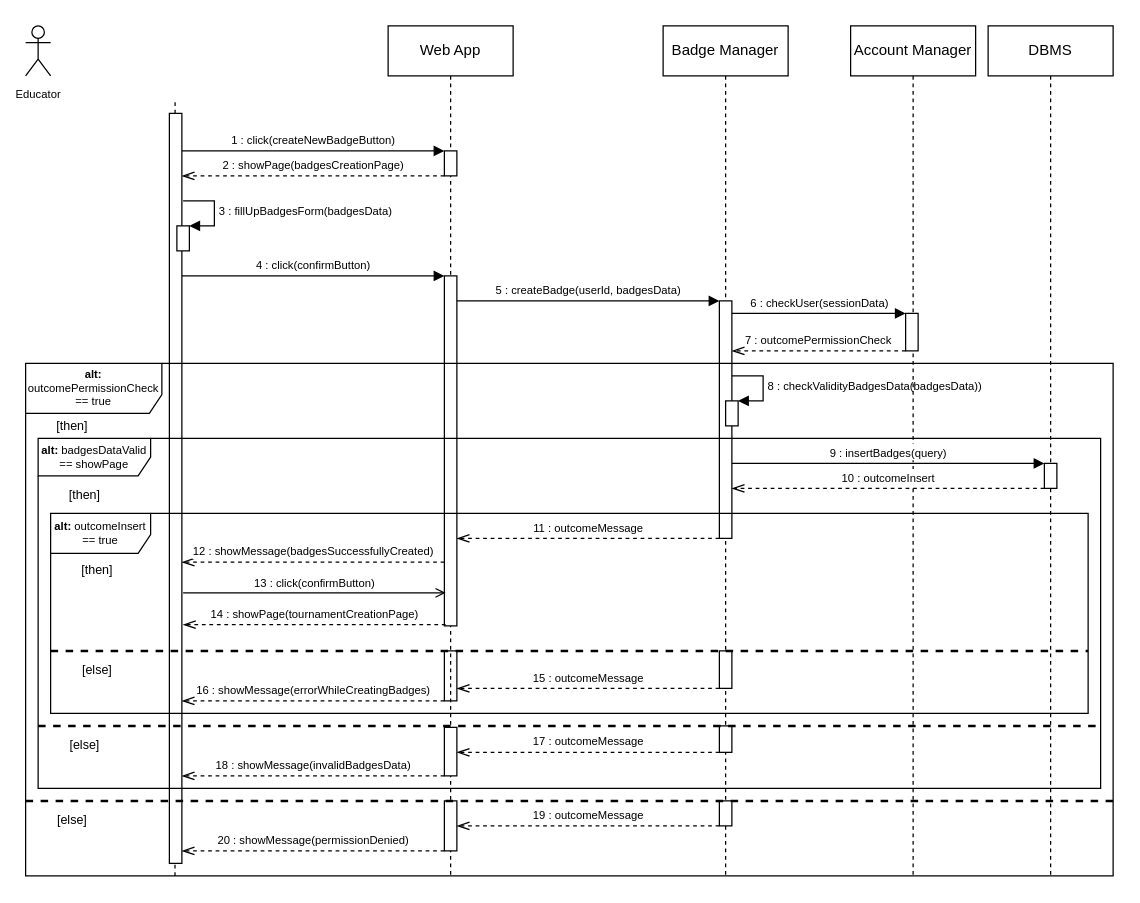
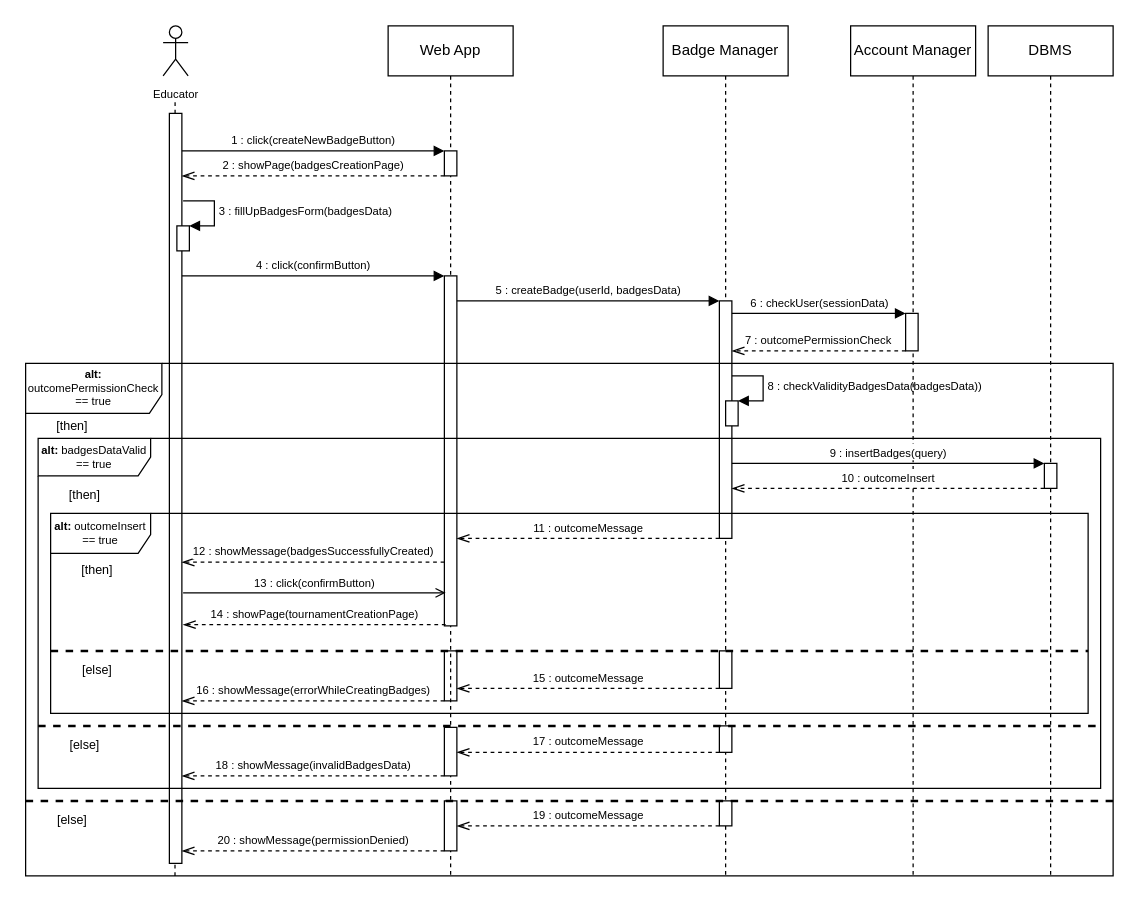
(38, 51) -> (176, 51)
(94, 457) -> (94, 457)
